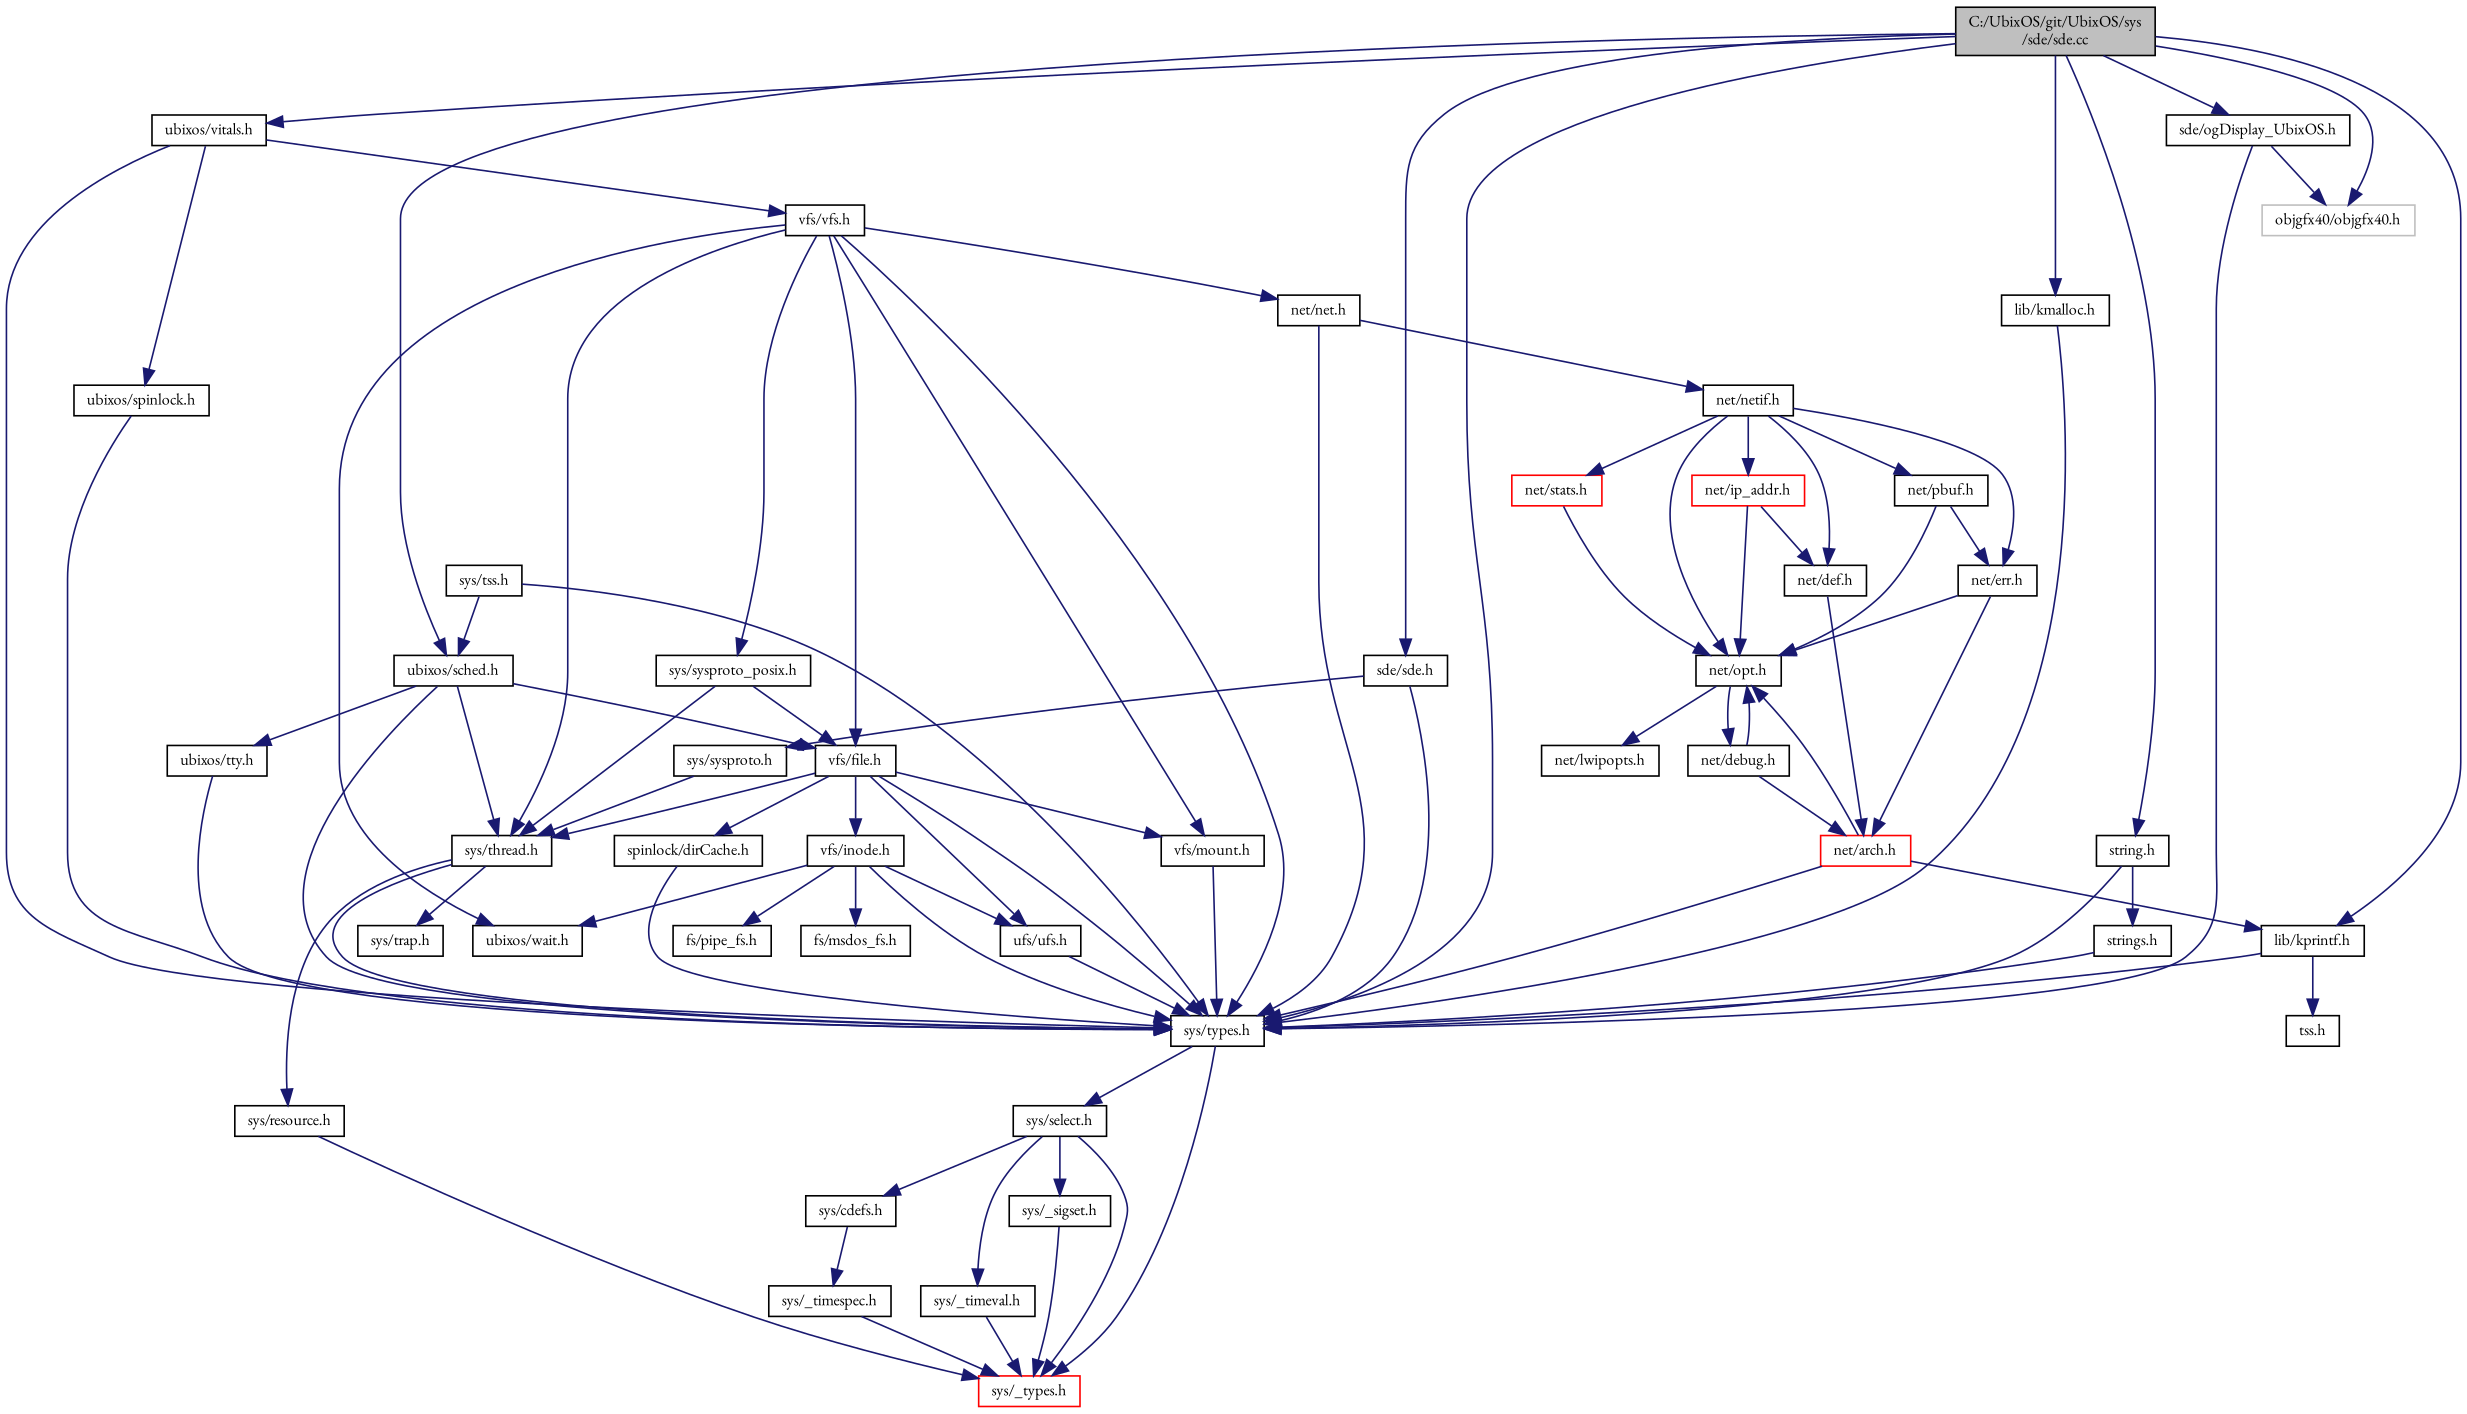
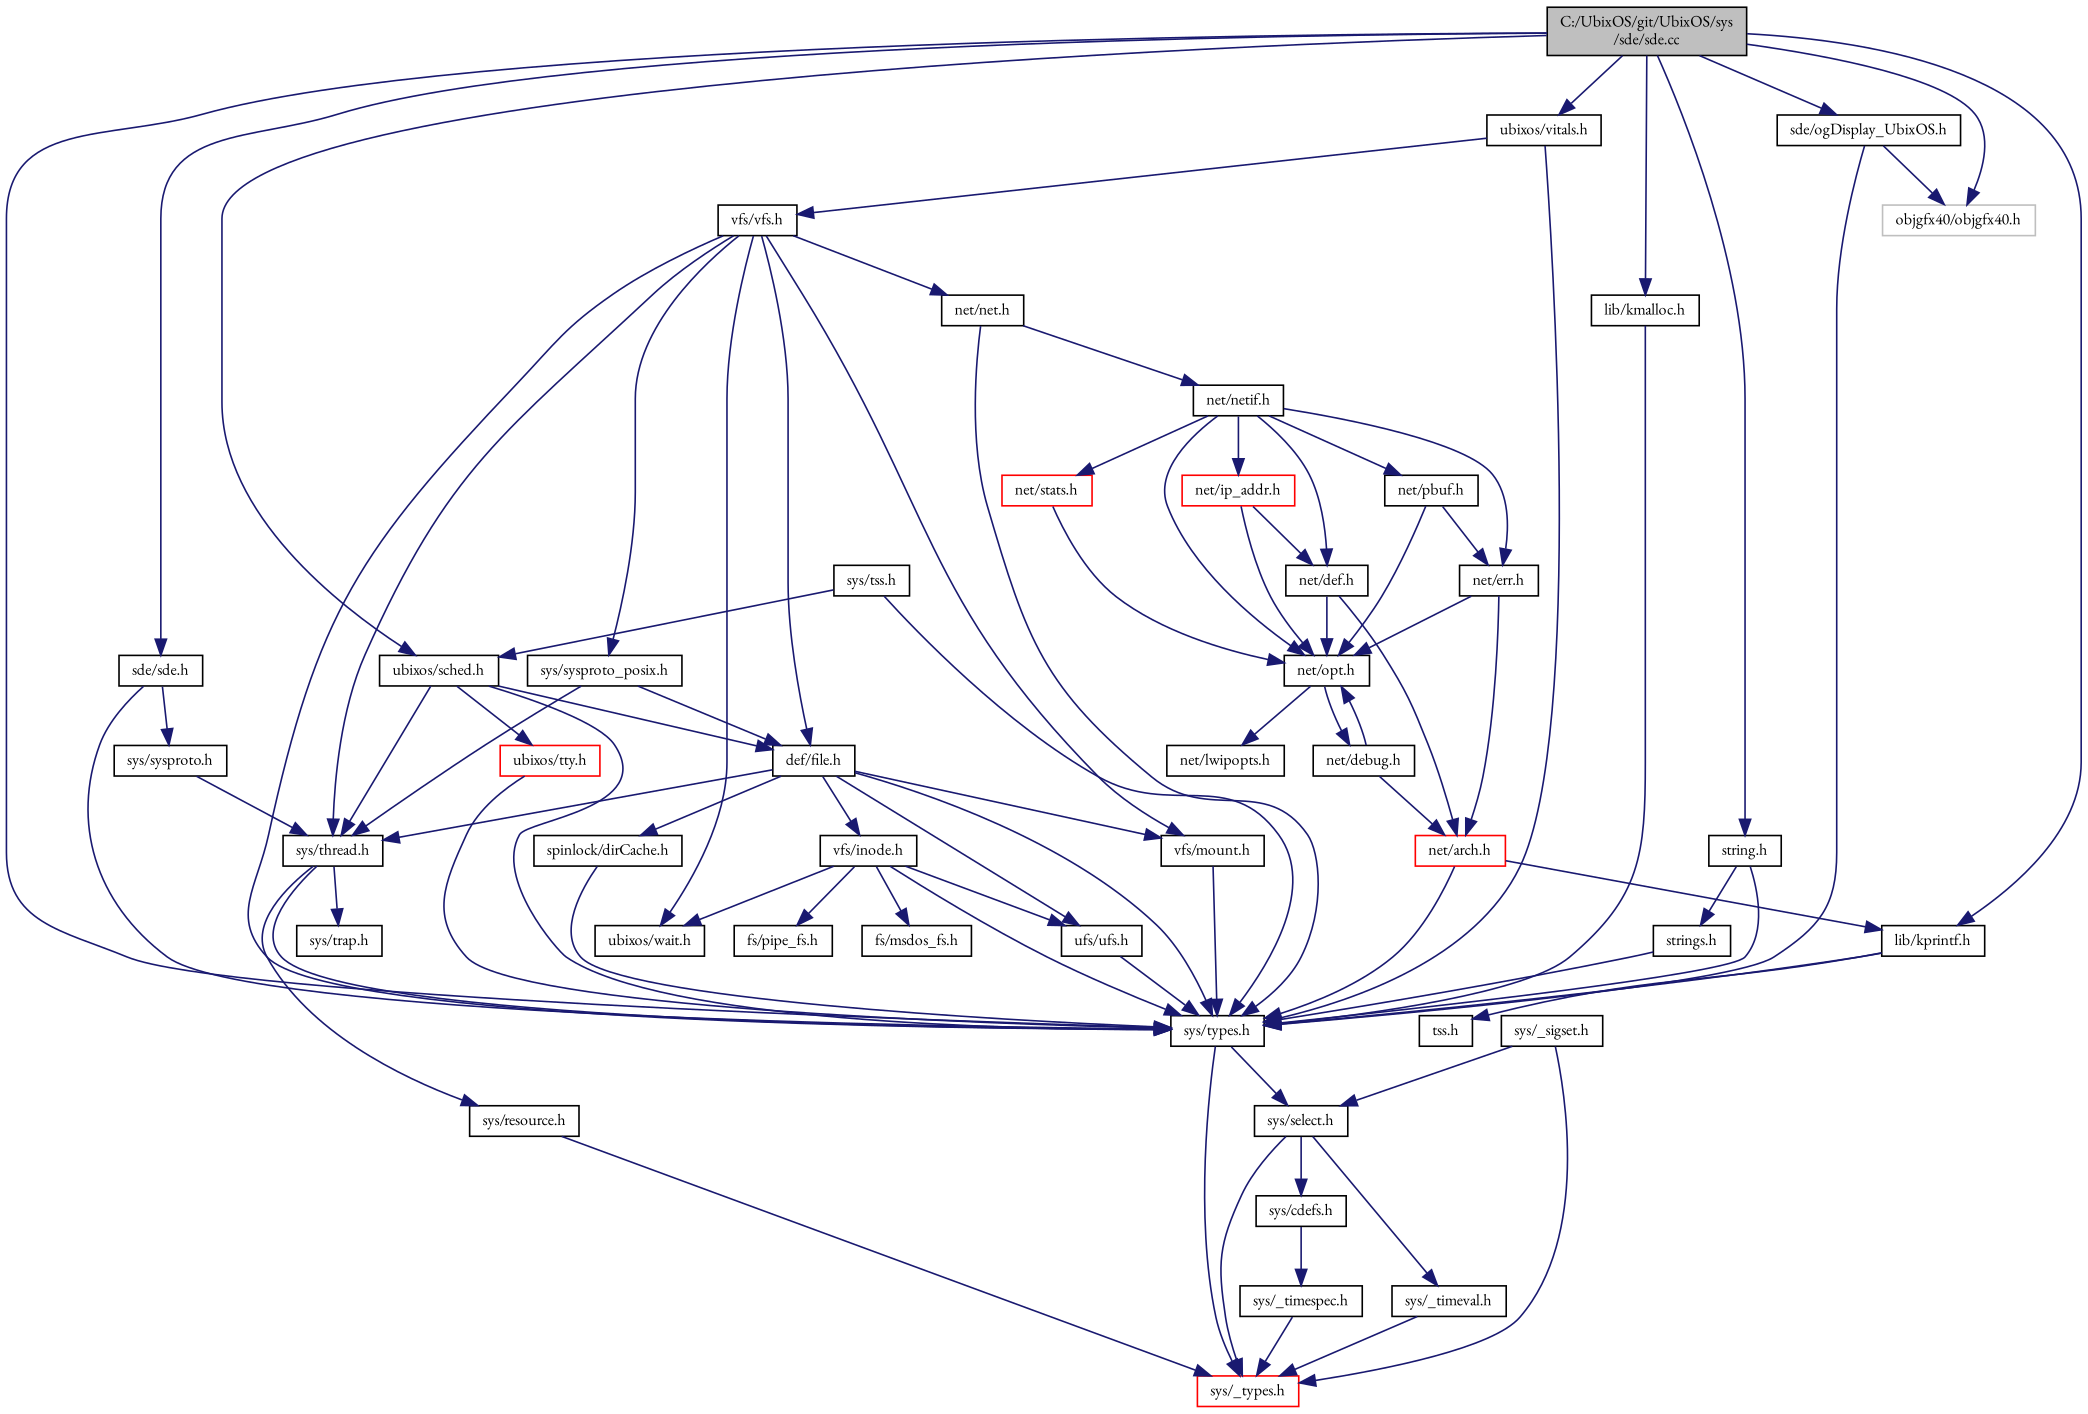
(142, 400) -> none
(217, 761) -> (550, 761)
(856, 761) -> (814, 761)
(1816, 763) -> (1327, 618)
(1060, 1158) -> (1434, 1073)
